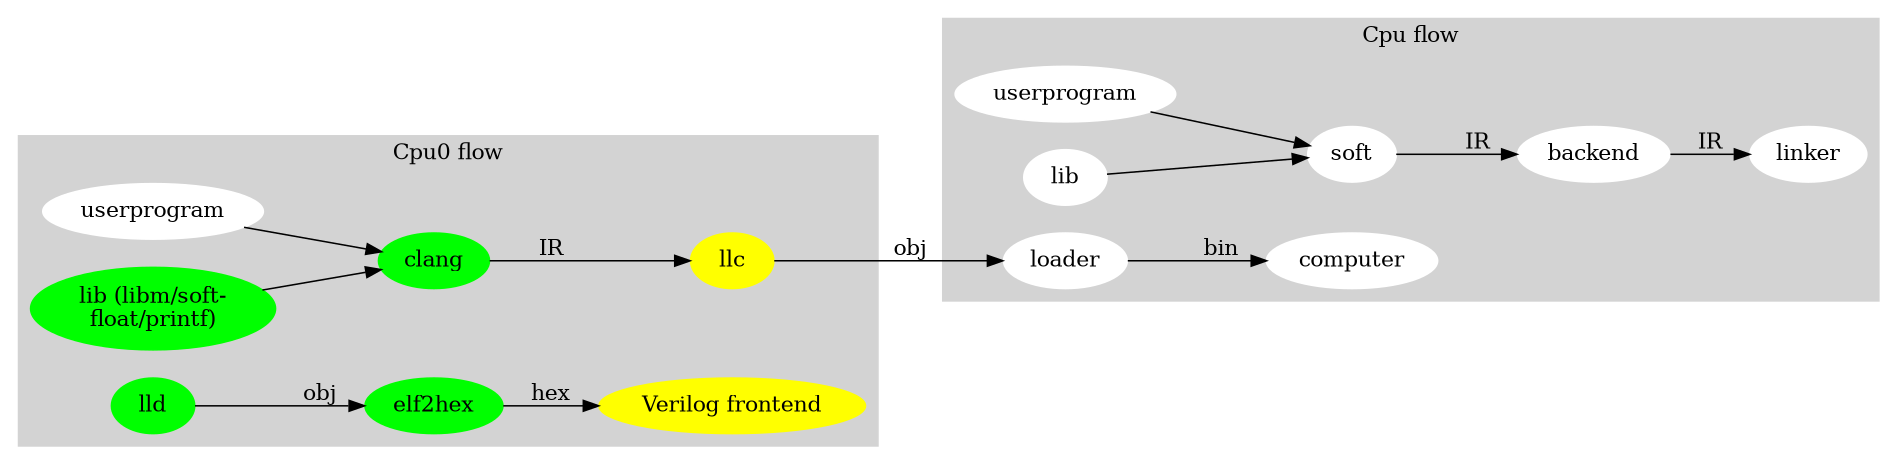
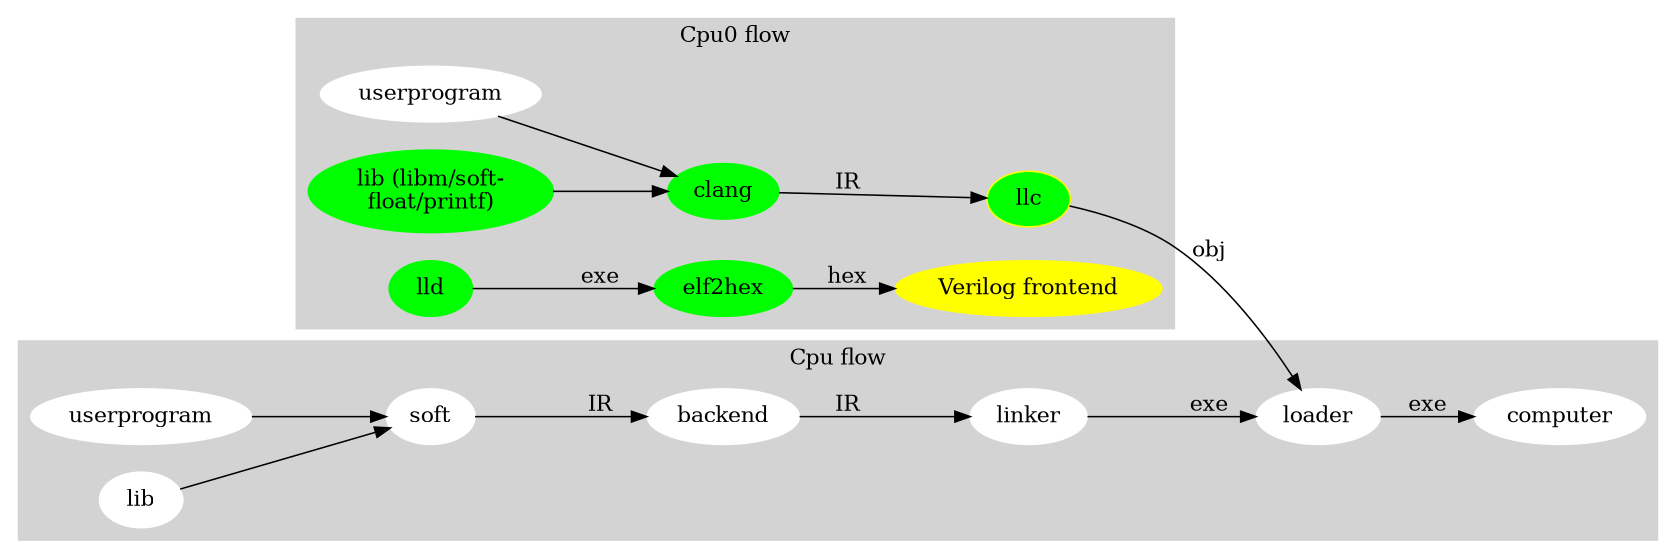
(1221, 249) -> (1428, 405)
(732, 261) -> (1029, 199)
(320, 394) -> (600, 277)
none -> (1164, 417)
